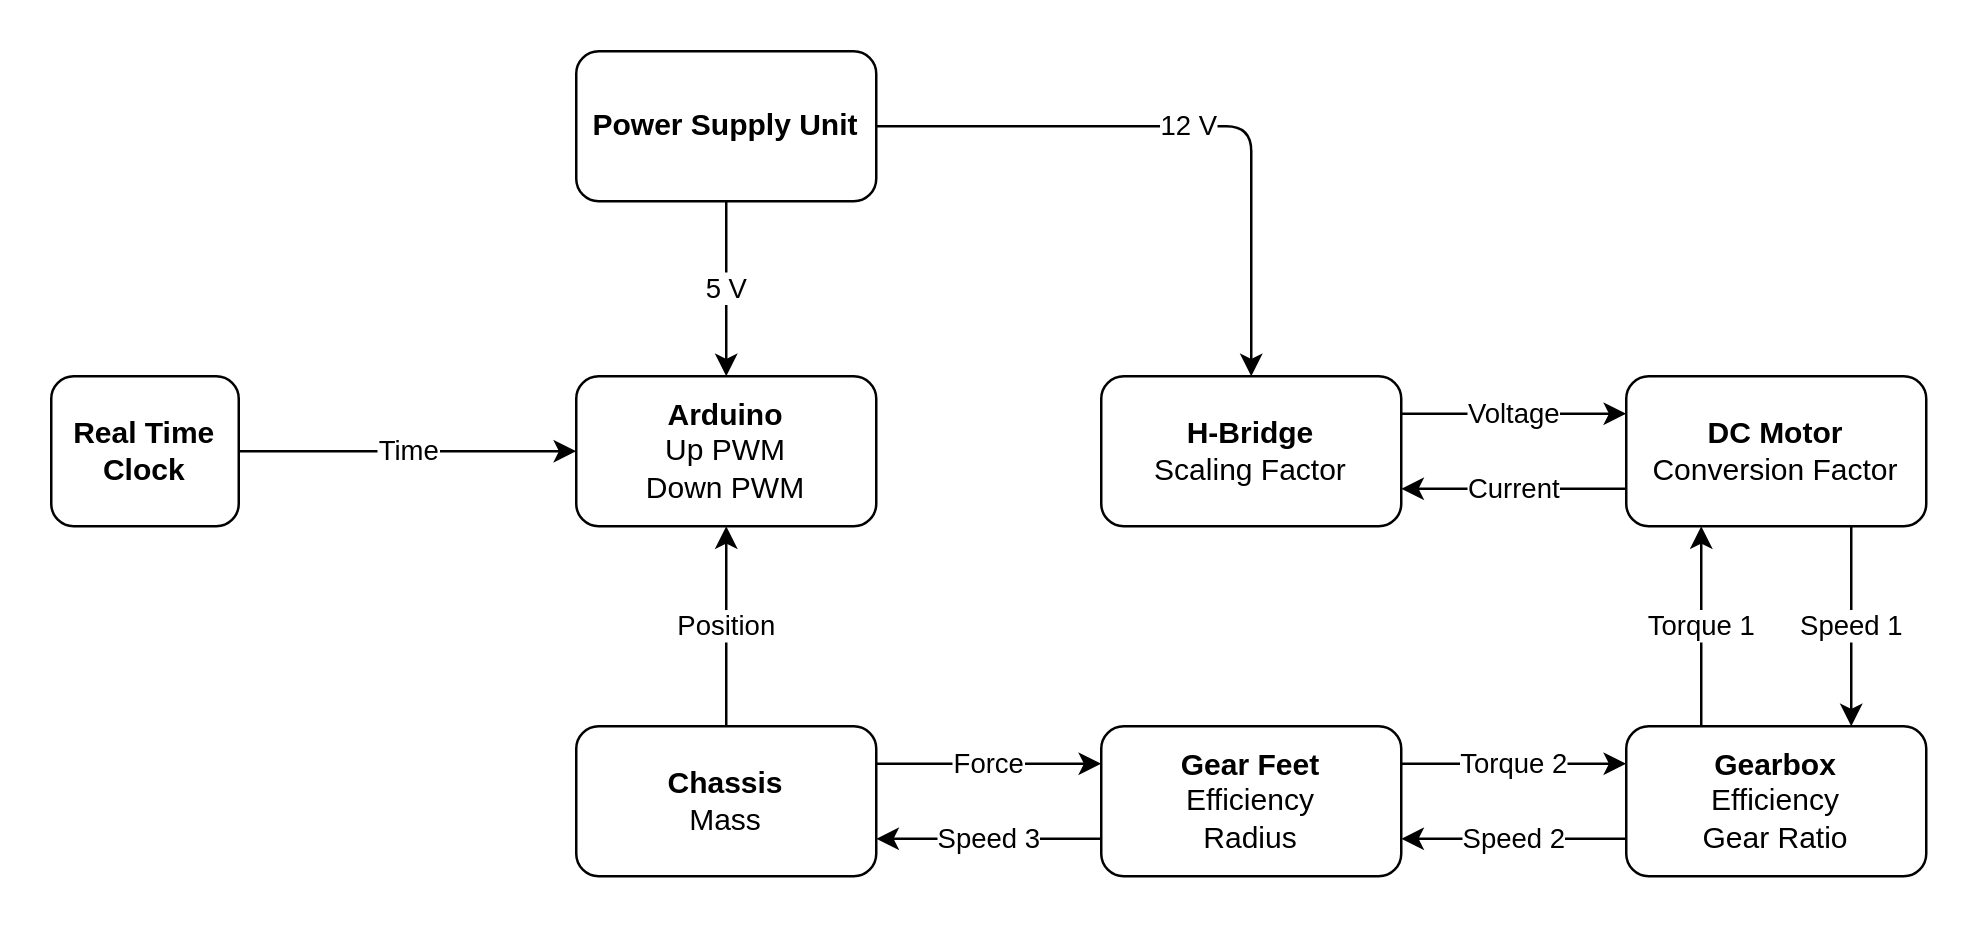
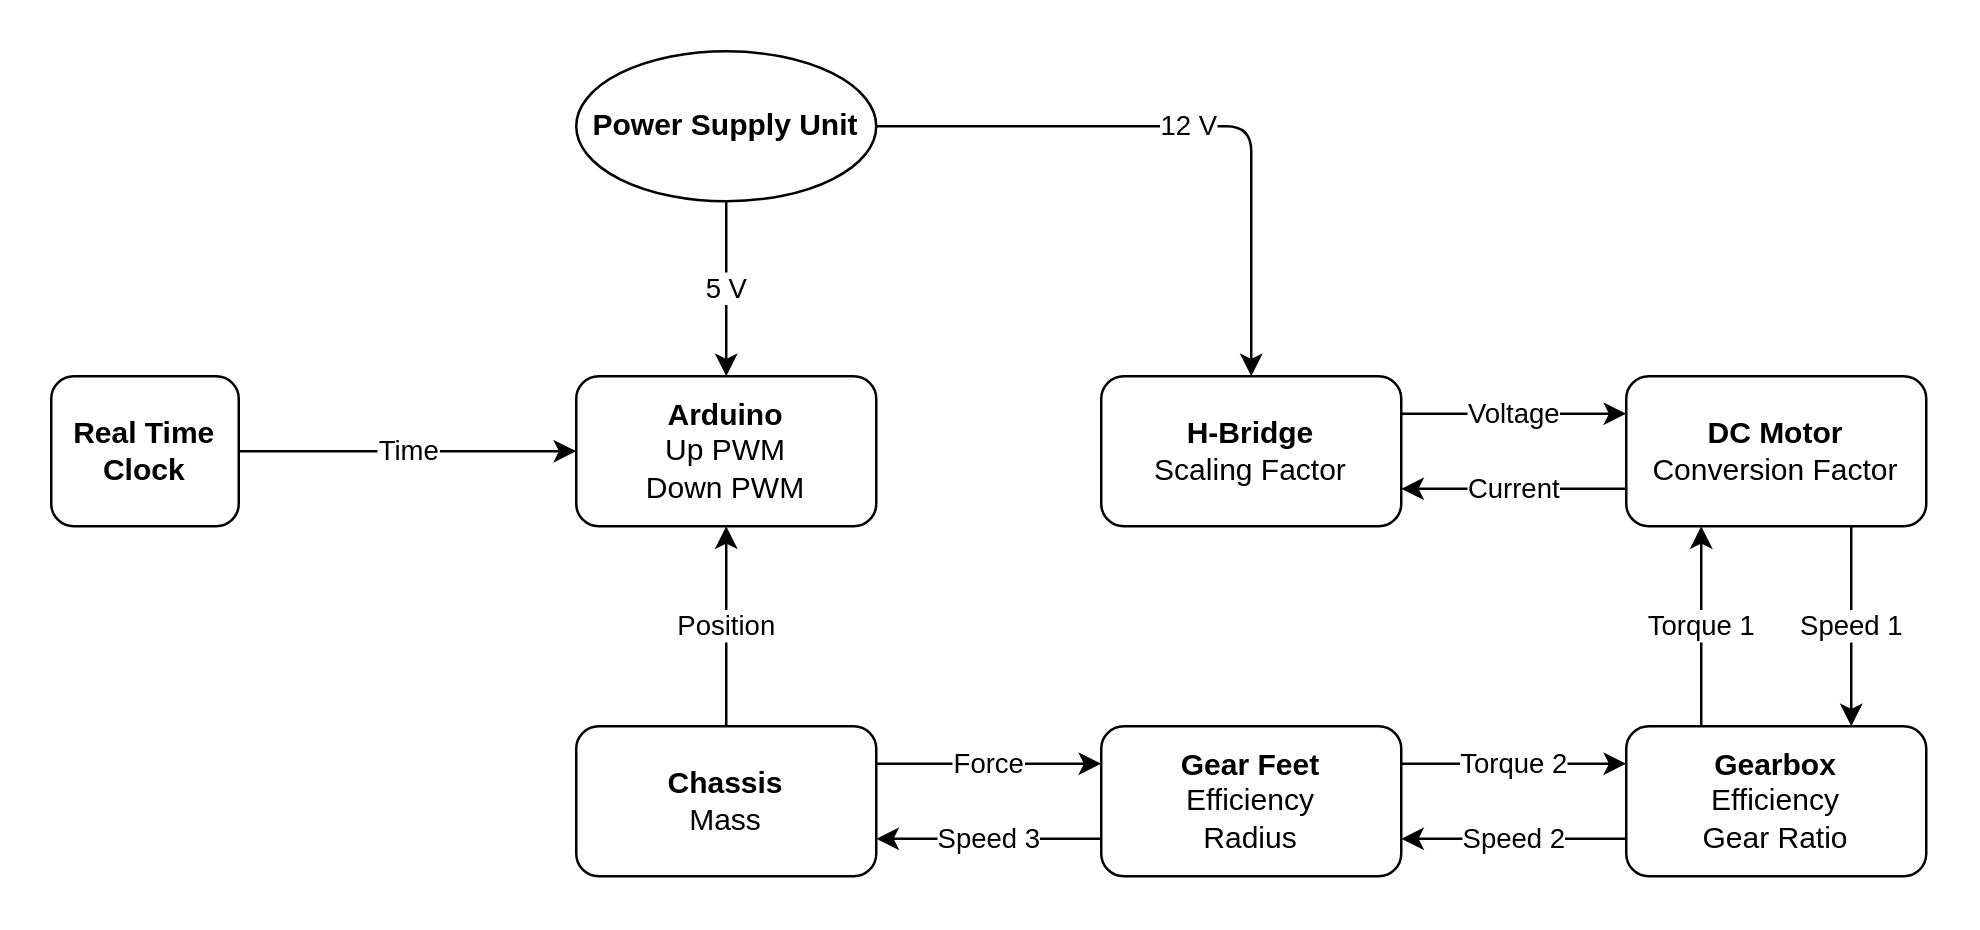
(726, 126) -> (726, 126)
